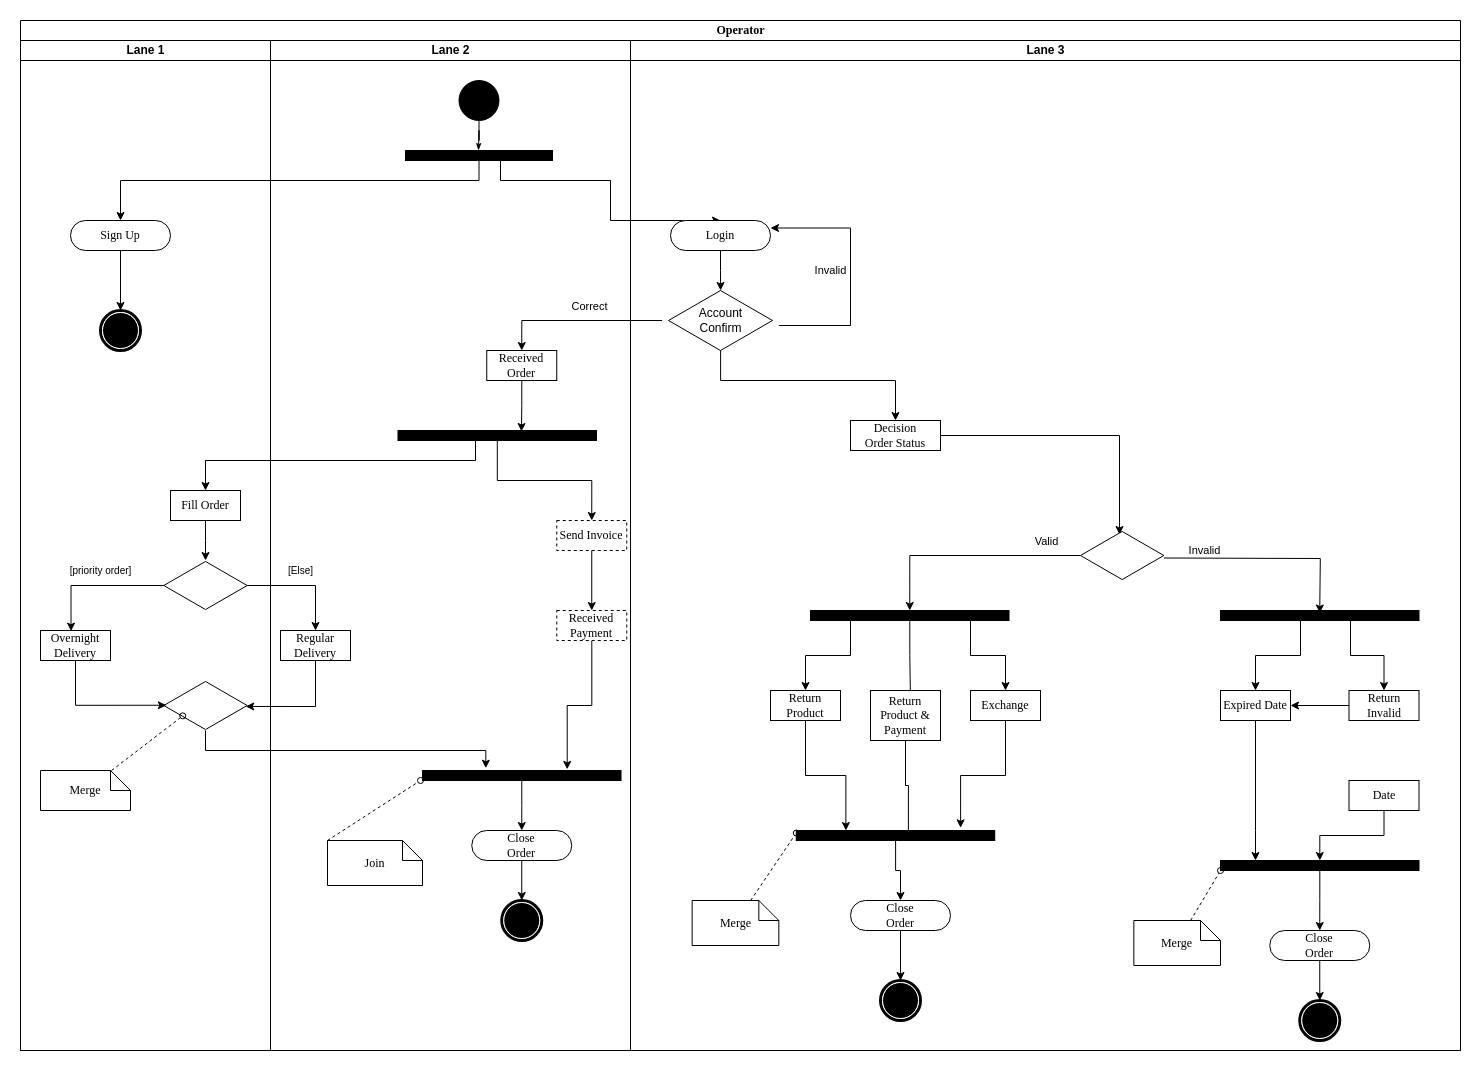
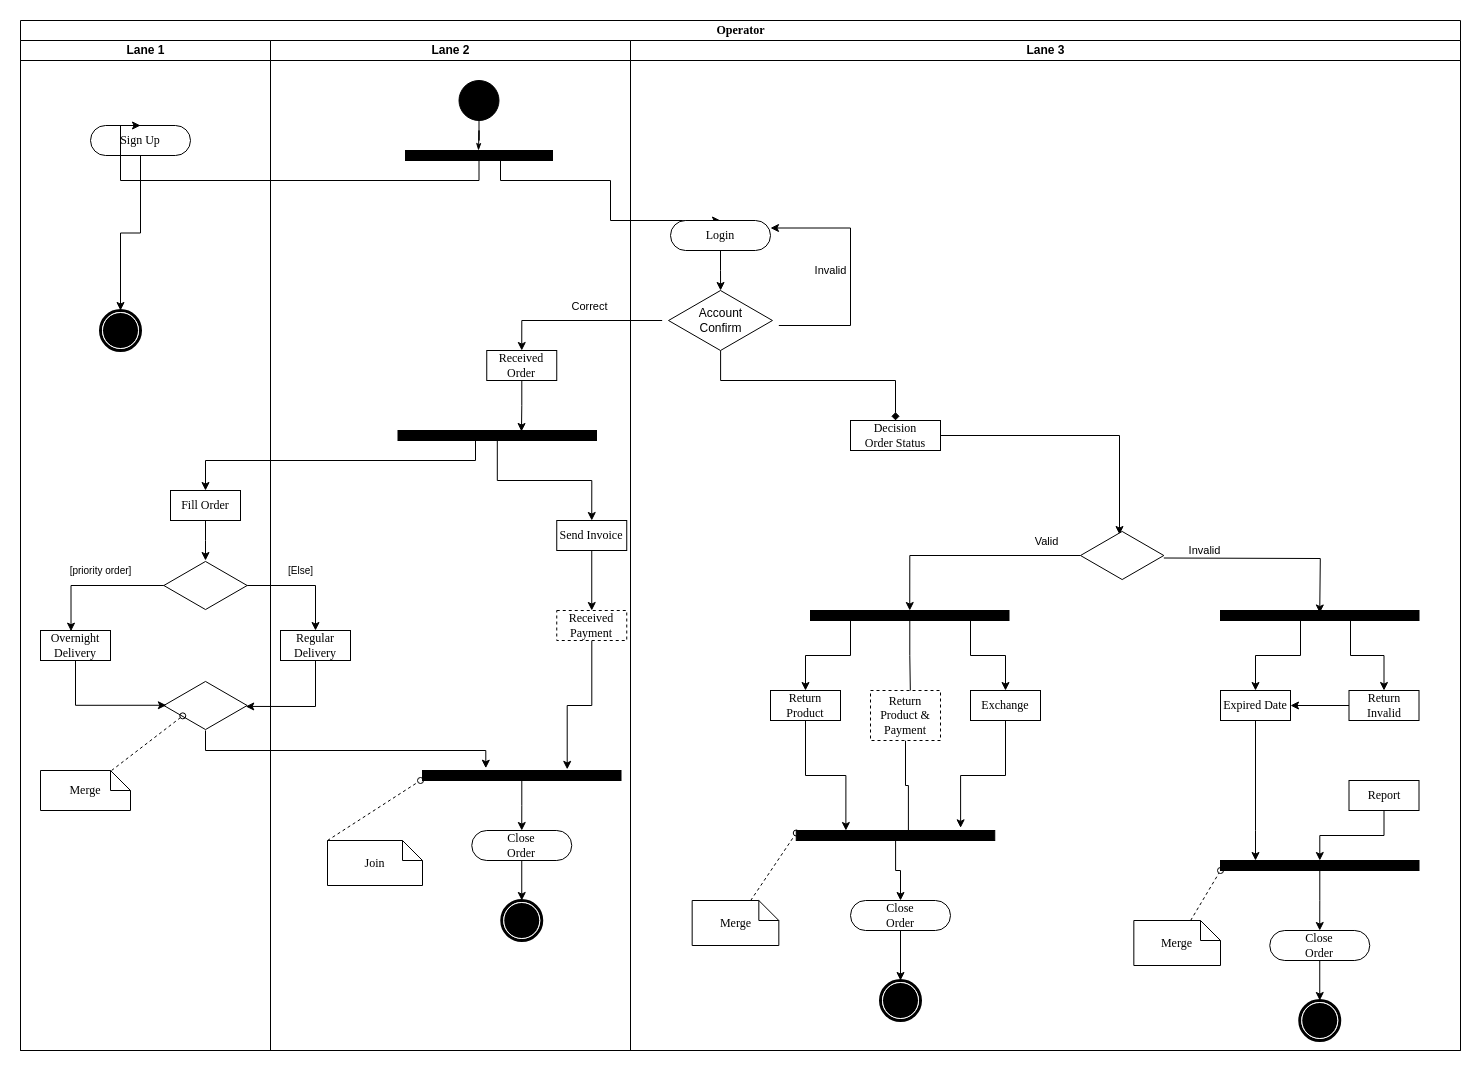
(121, 236) -> (141, 141)
(896, 412) -> (896, 411)
(592, 536) -> (592, 536)
(906, 716) -> (906, 716)
(1385, 796) -> (1385, 796)
